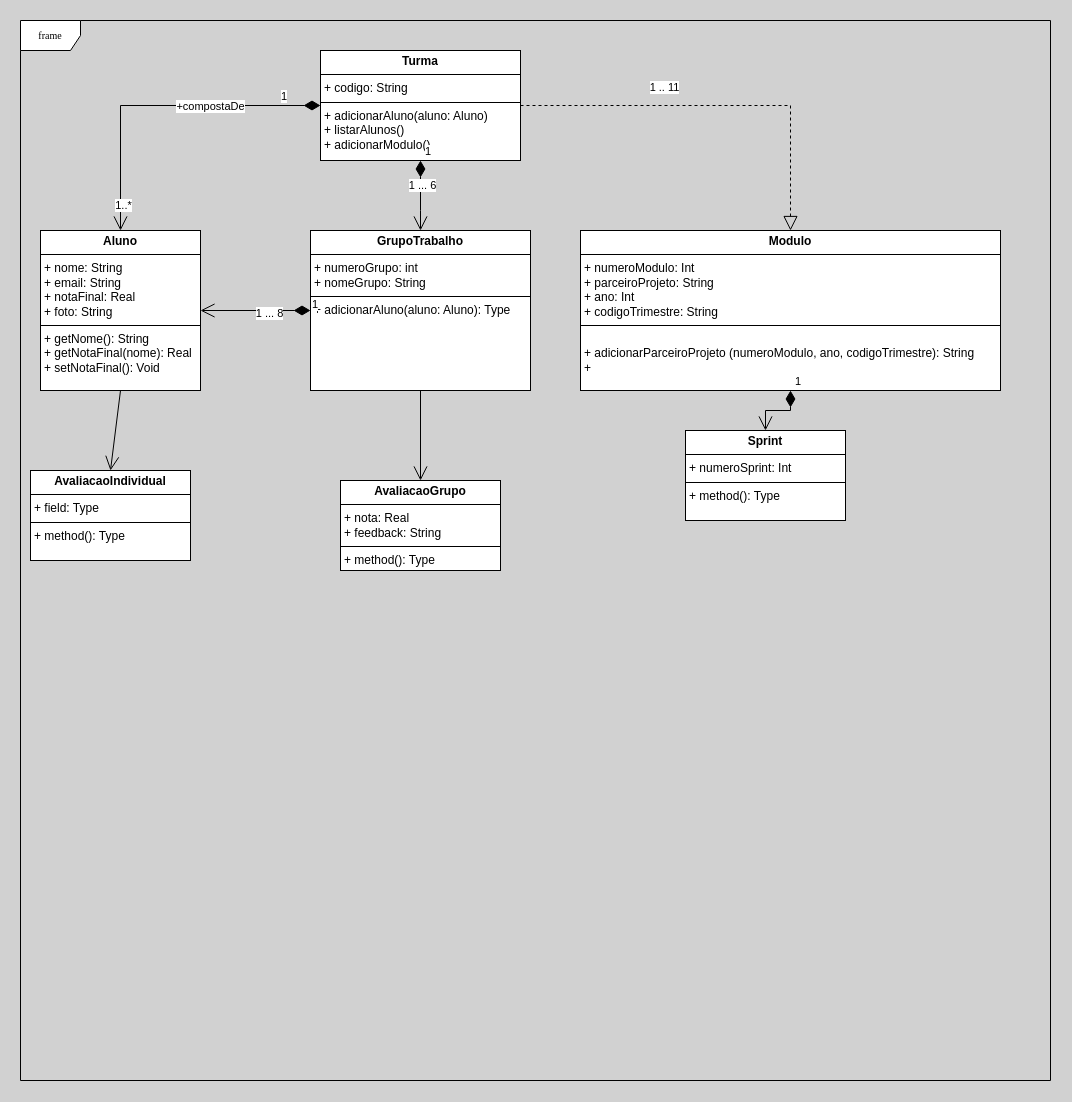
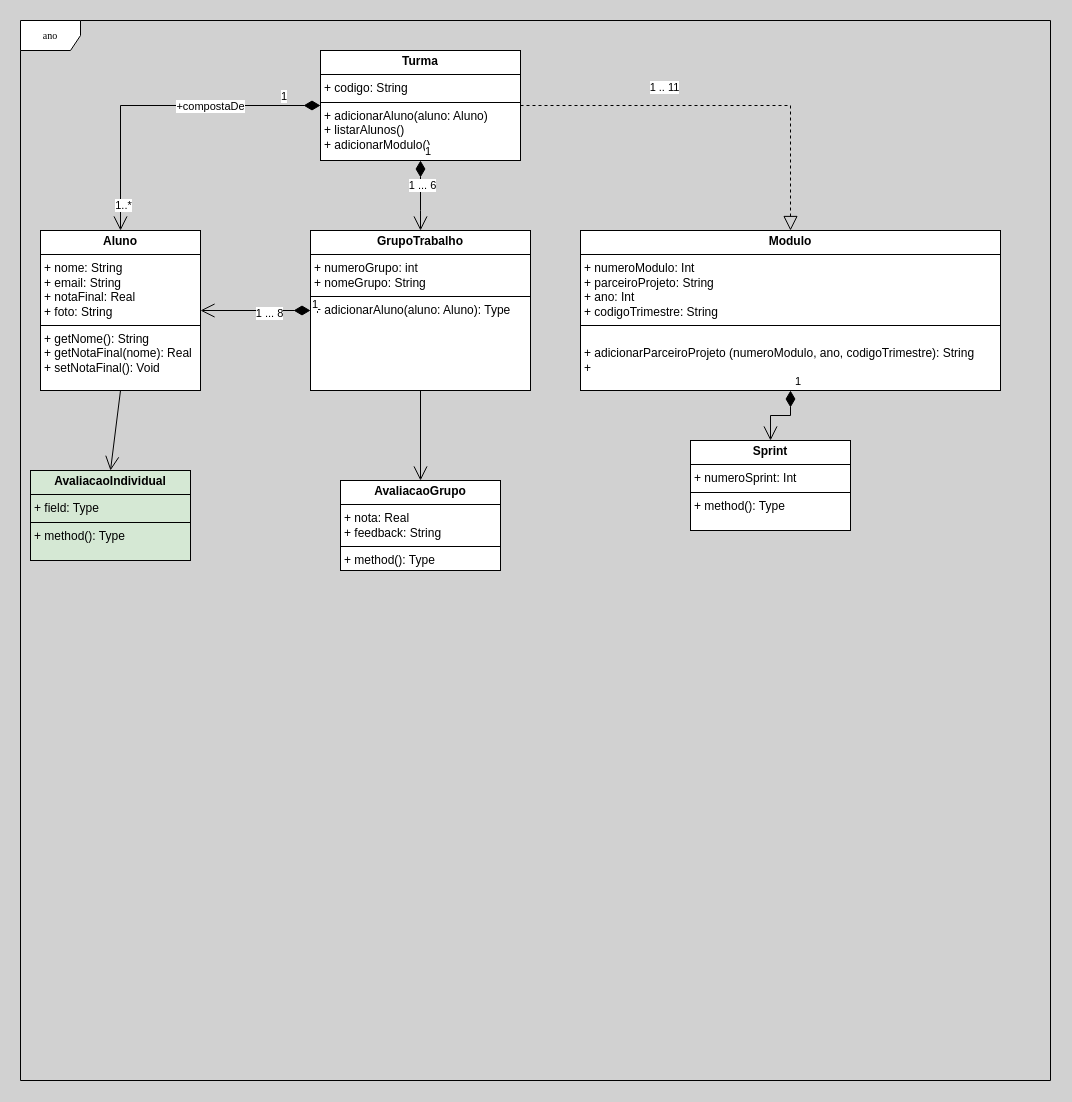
(51, 36) -> (51, 36)
(766, 476) -> (771, 486)
(111, 516) -> (111, 516)
